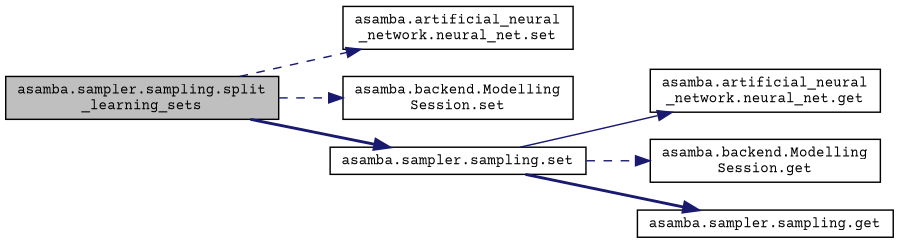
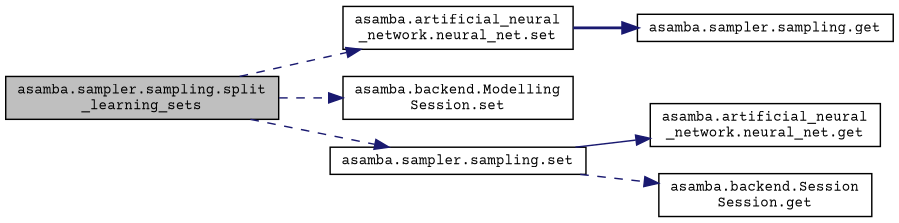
(313, 132) -> (313, 132)
(765, 161) -> (765, 195)
(605, 191) -> (598, 28)
